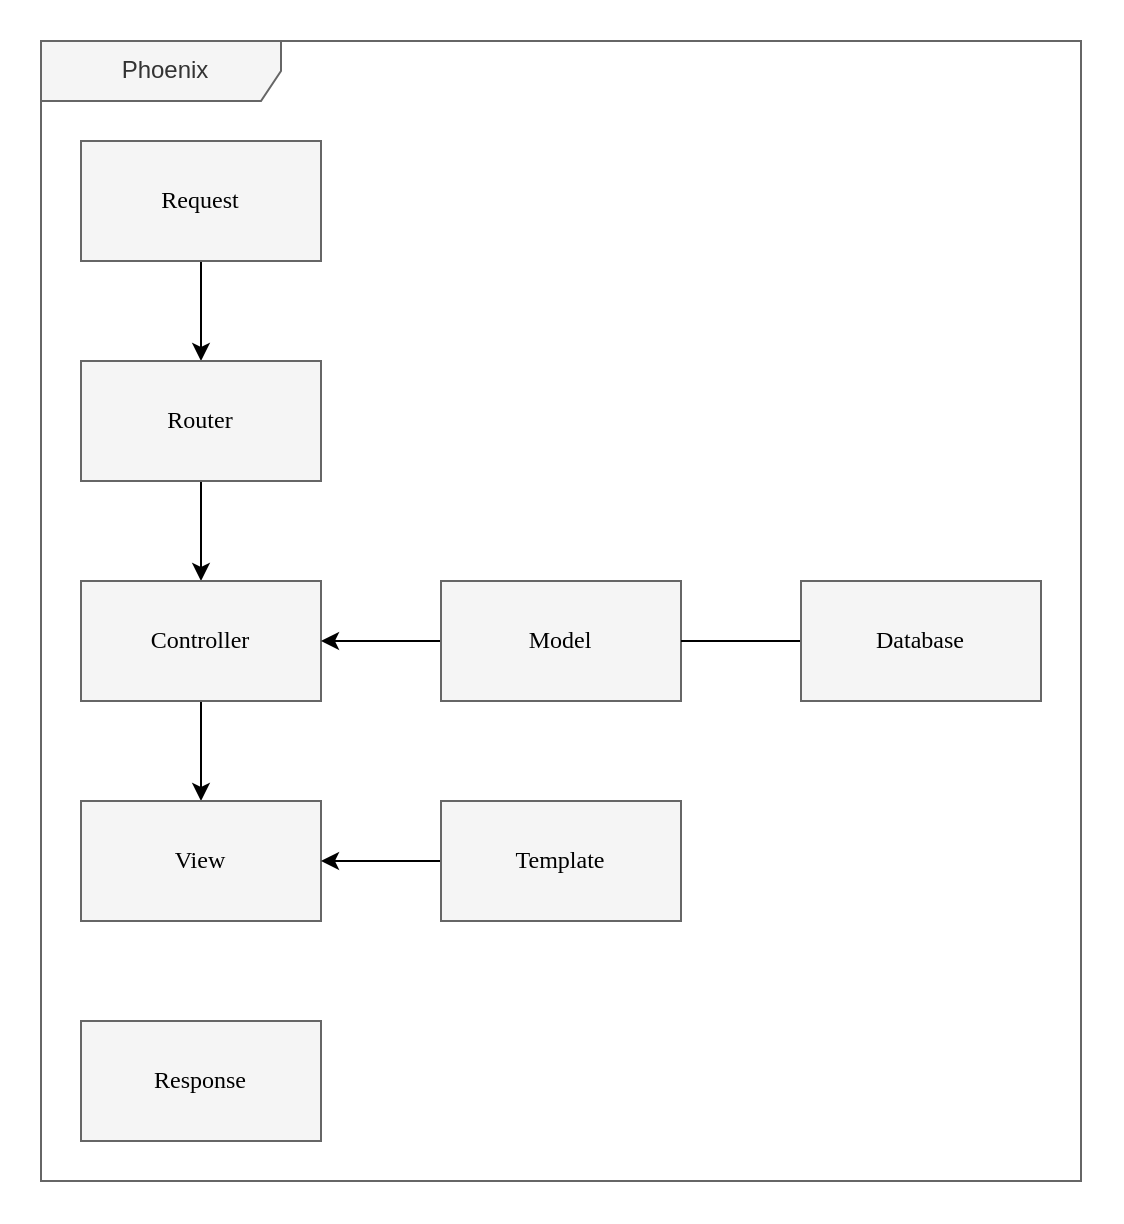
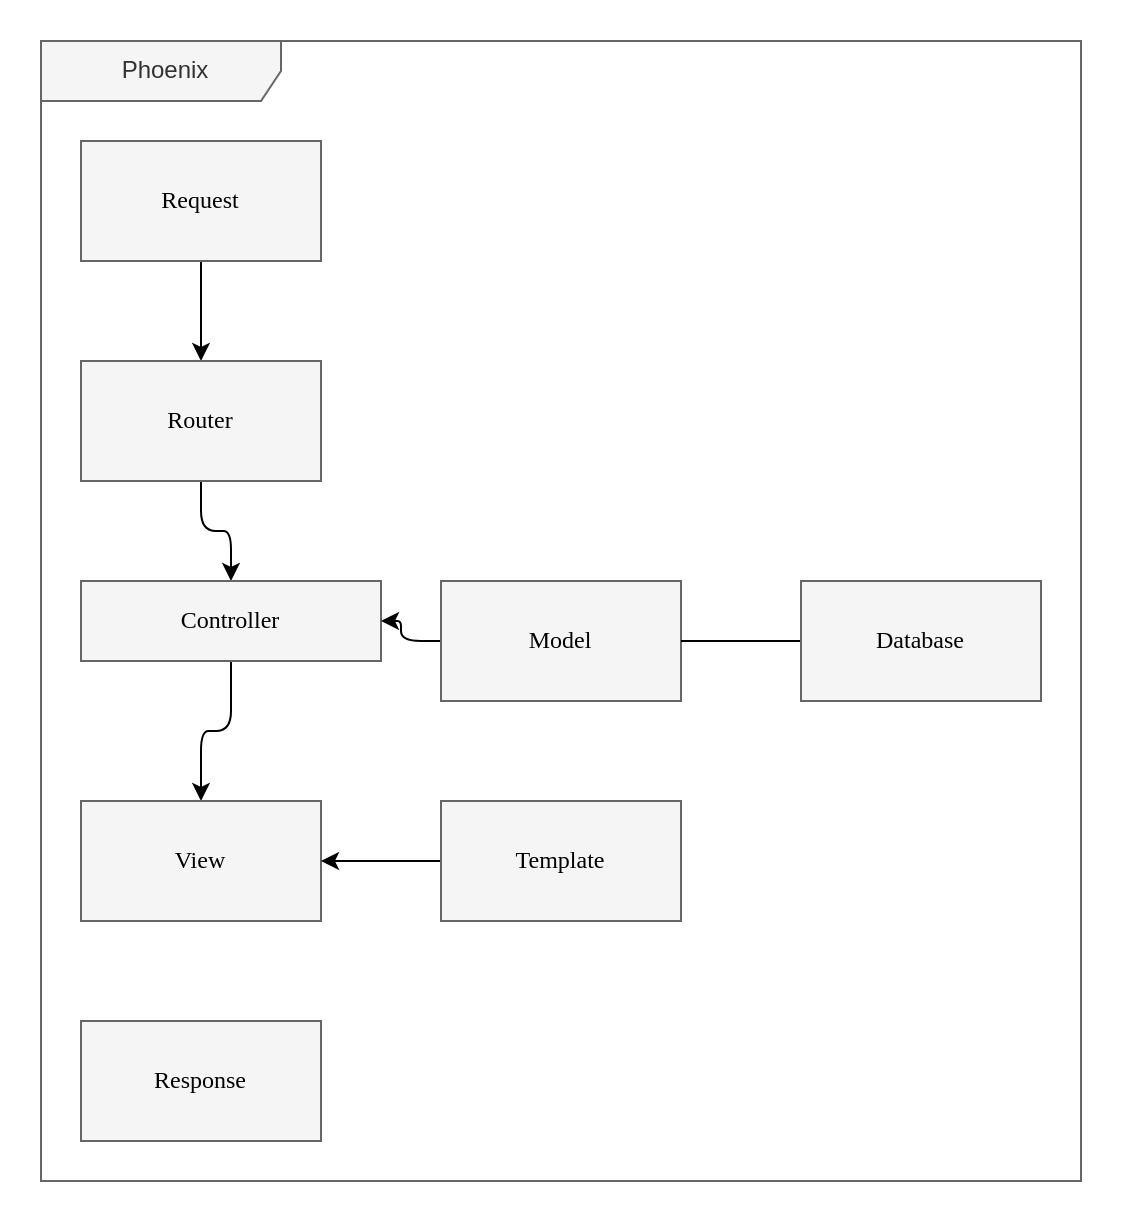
(201, 641) -> (231, 621)
